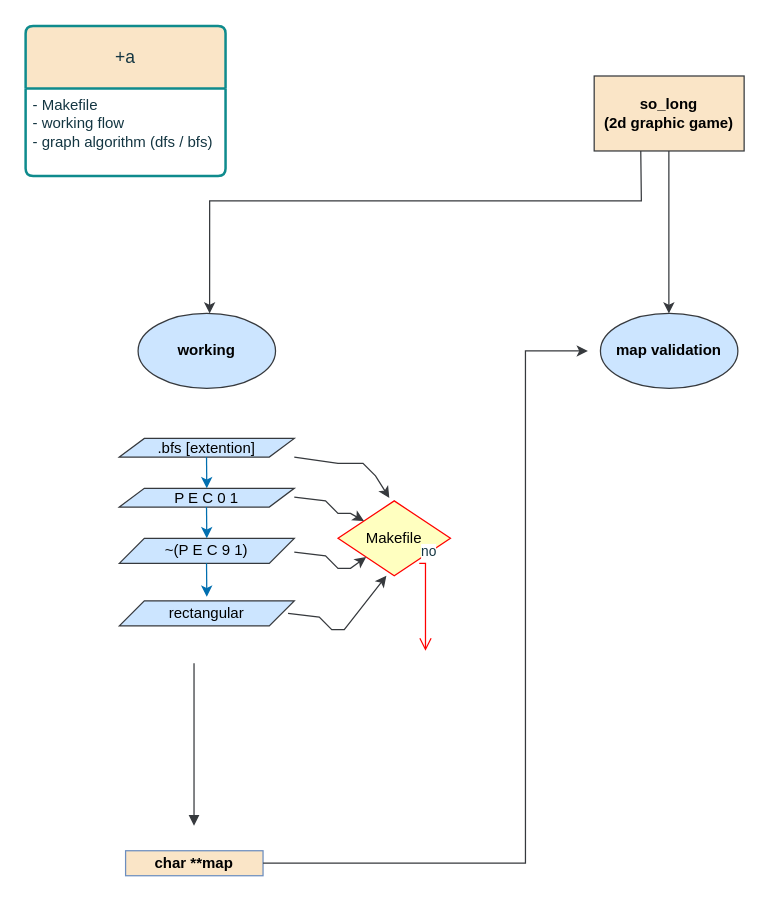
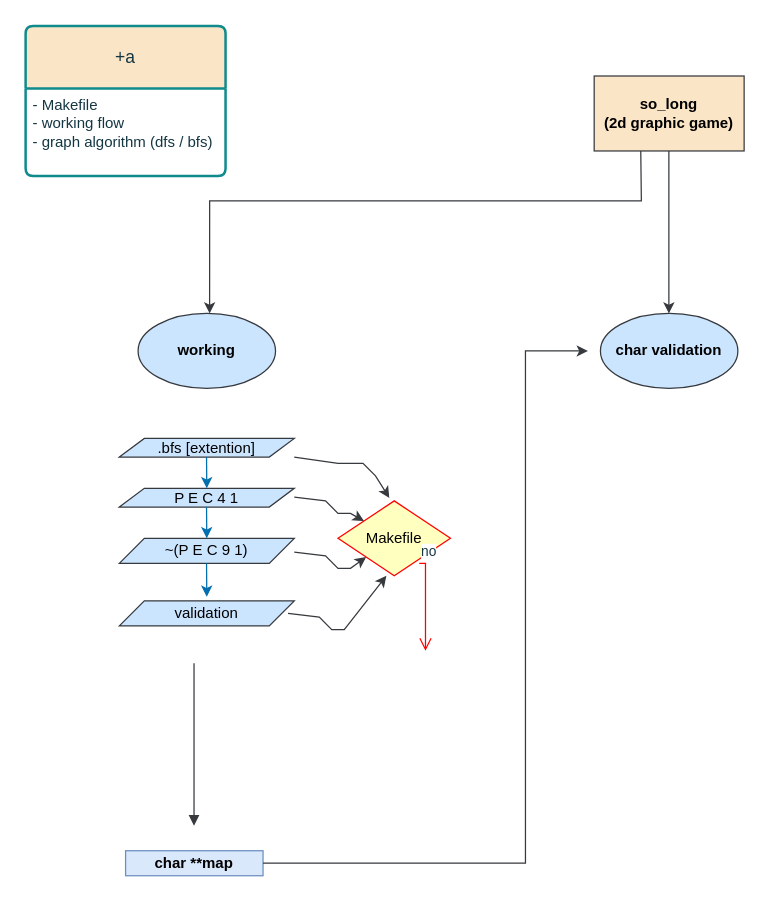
(669, 351) -> (669, 351)
(207, 498) -> (207, 498)
(207, 613) -> (207, 613)
(194, 863) -> (194, 863)
